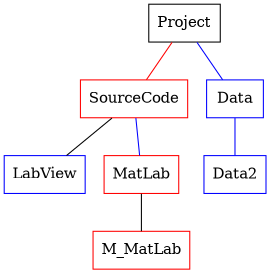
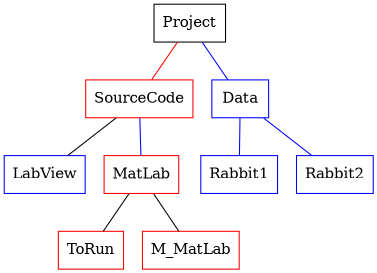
(235, 175) -> (335, 175)
none -> (239, 175)
none -> (91, 250)
